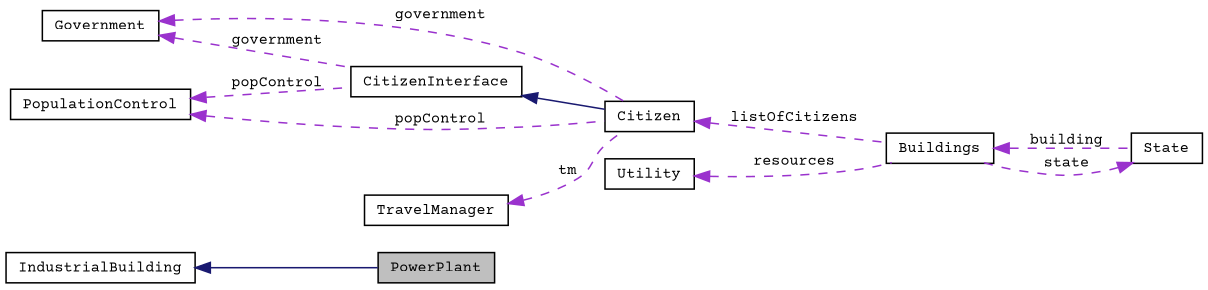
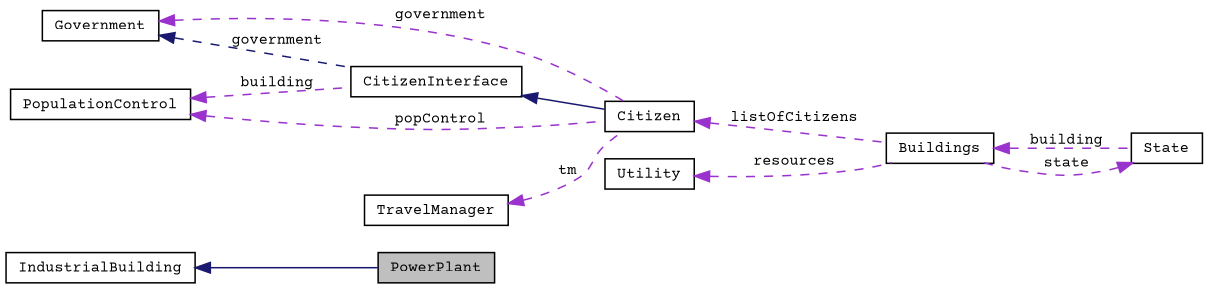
(263, 53) -> (263, 53)
(273, 82) -> (273, 82)
